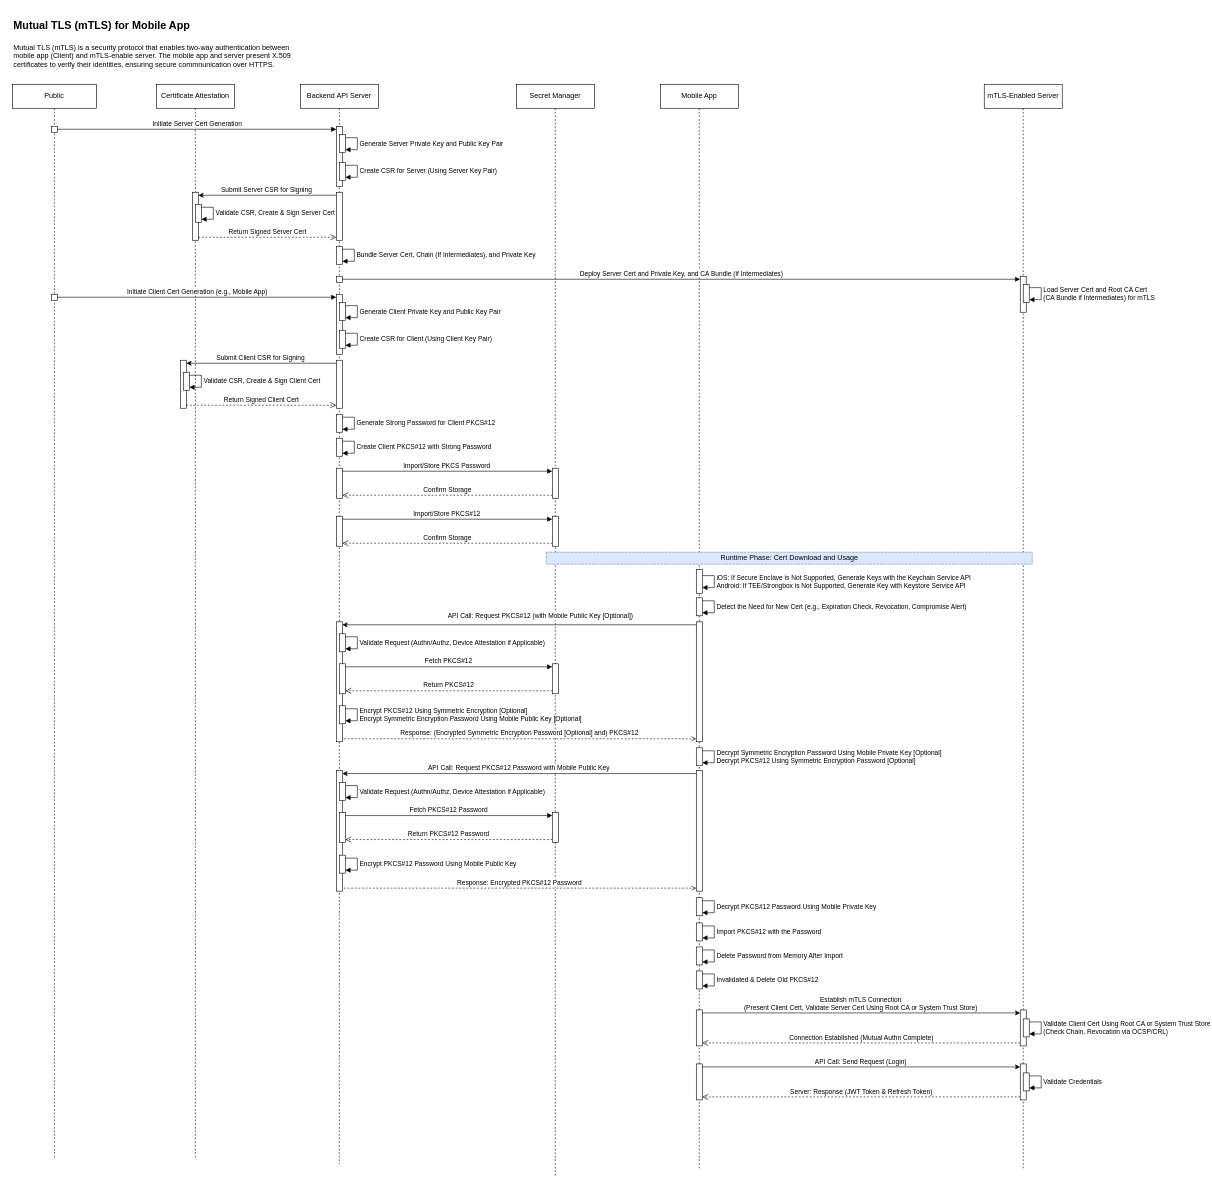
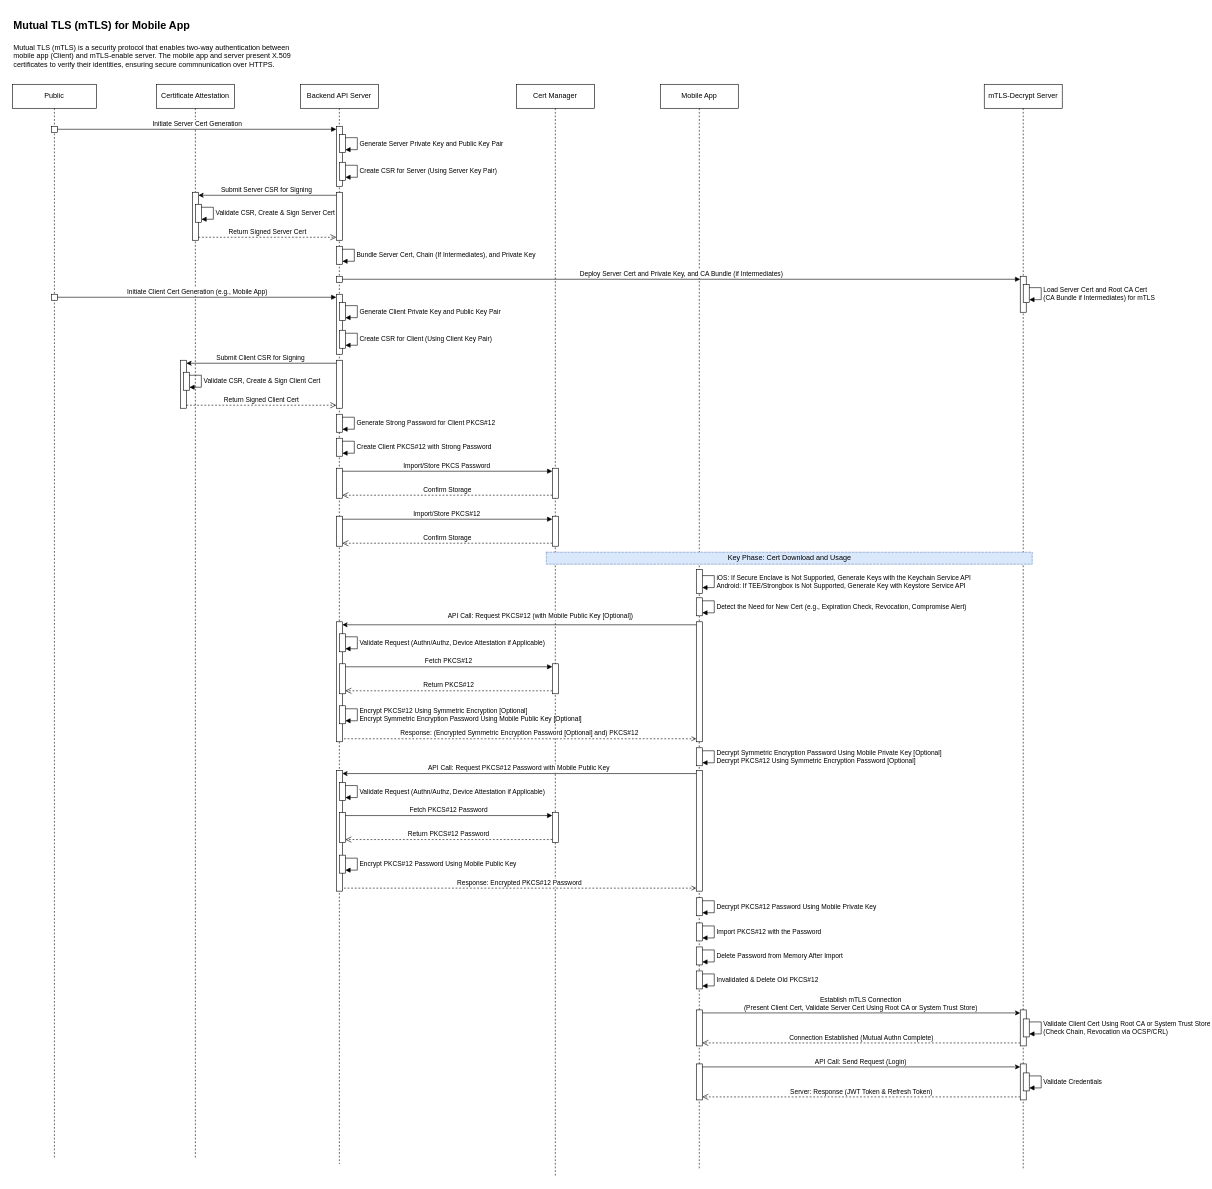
(555, 96) -> (555, 96)
(1023, 96) -> (1023, 96)
(790, 558) -> (790, 558)
